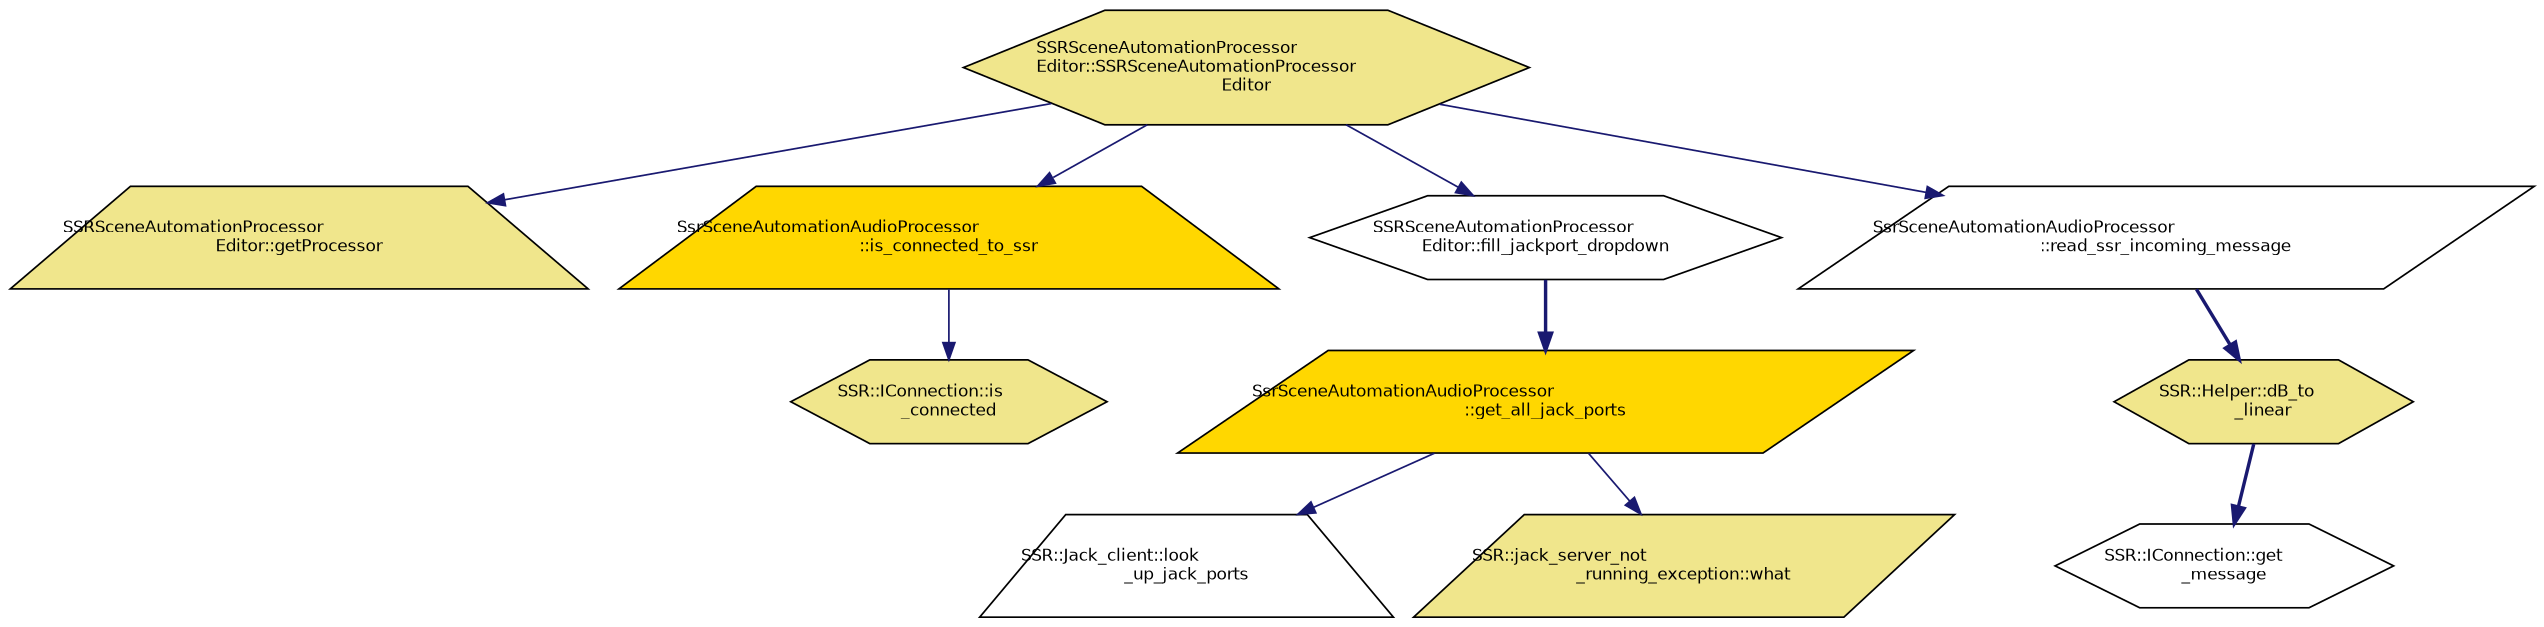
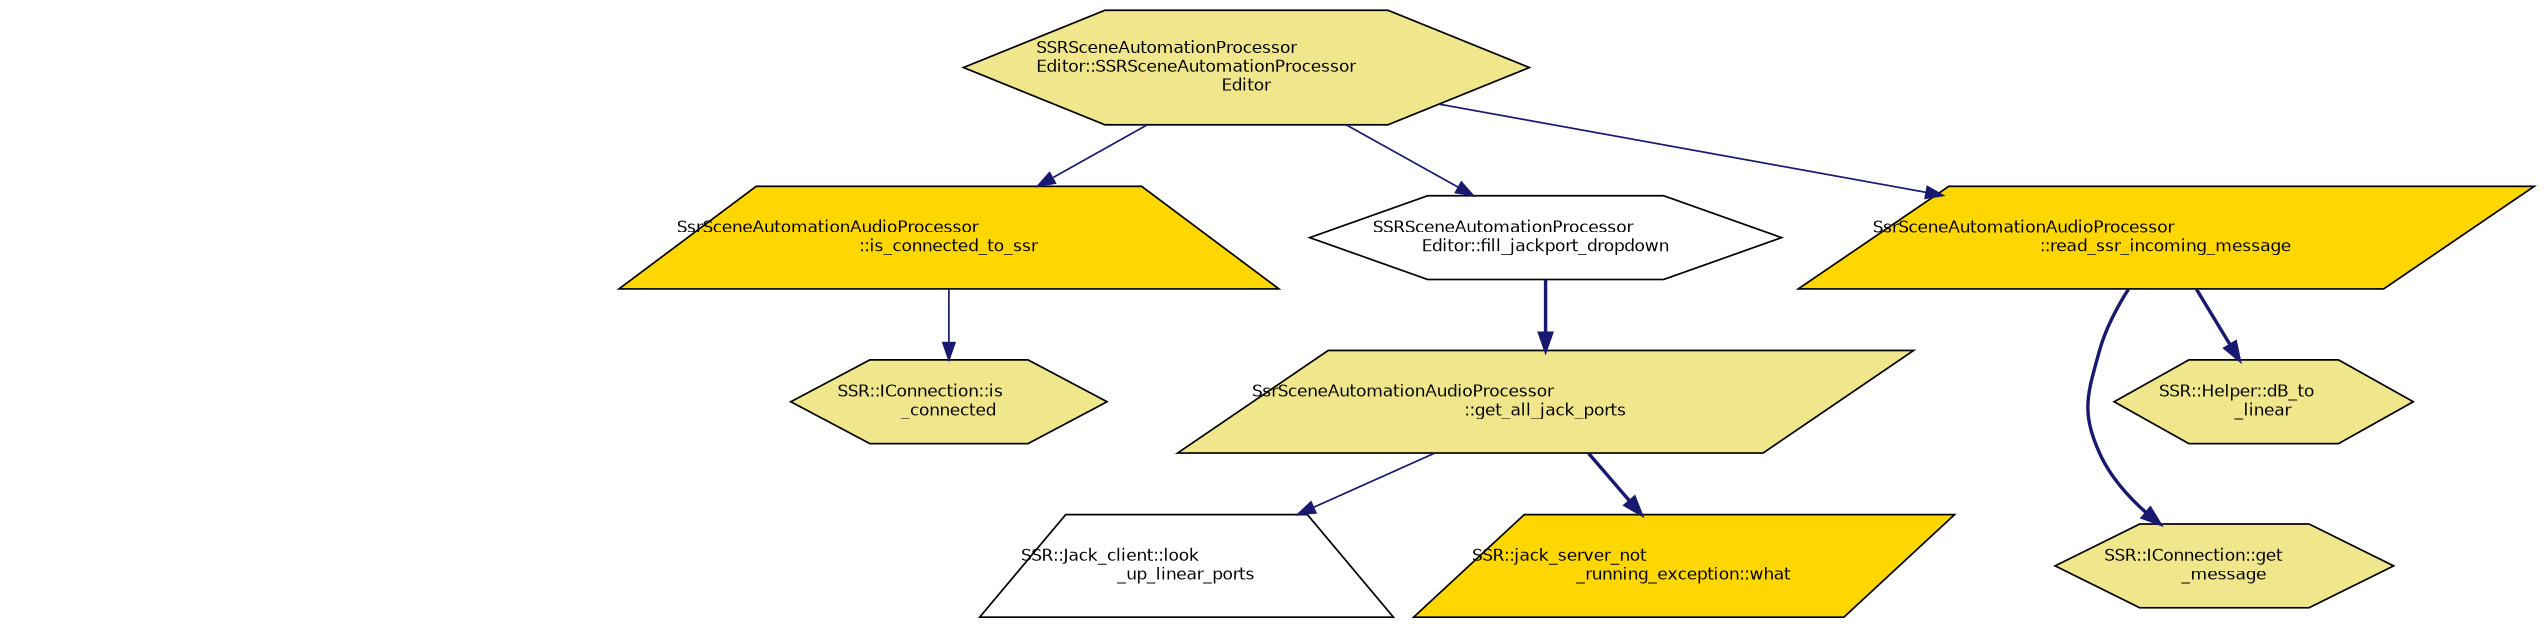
(299, 238) -> none
(2166, 238) -> (2166, 238)
(1546, 402) -> (1546, 402)
(2246, 475) -> (2088, 406)
(1609, 477) -> (1609, 477)
(1187, 566) -> (1187, 566)
(1684, 566) -> (1684, 566)
(2224, 566) -> (2224, 566)
